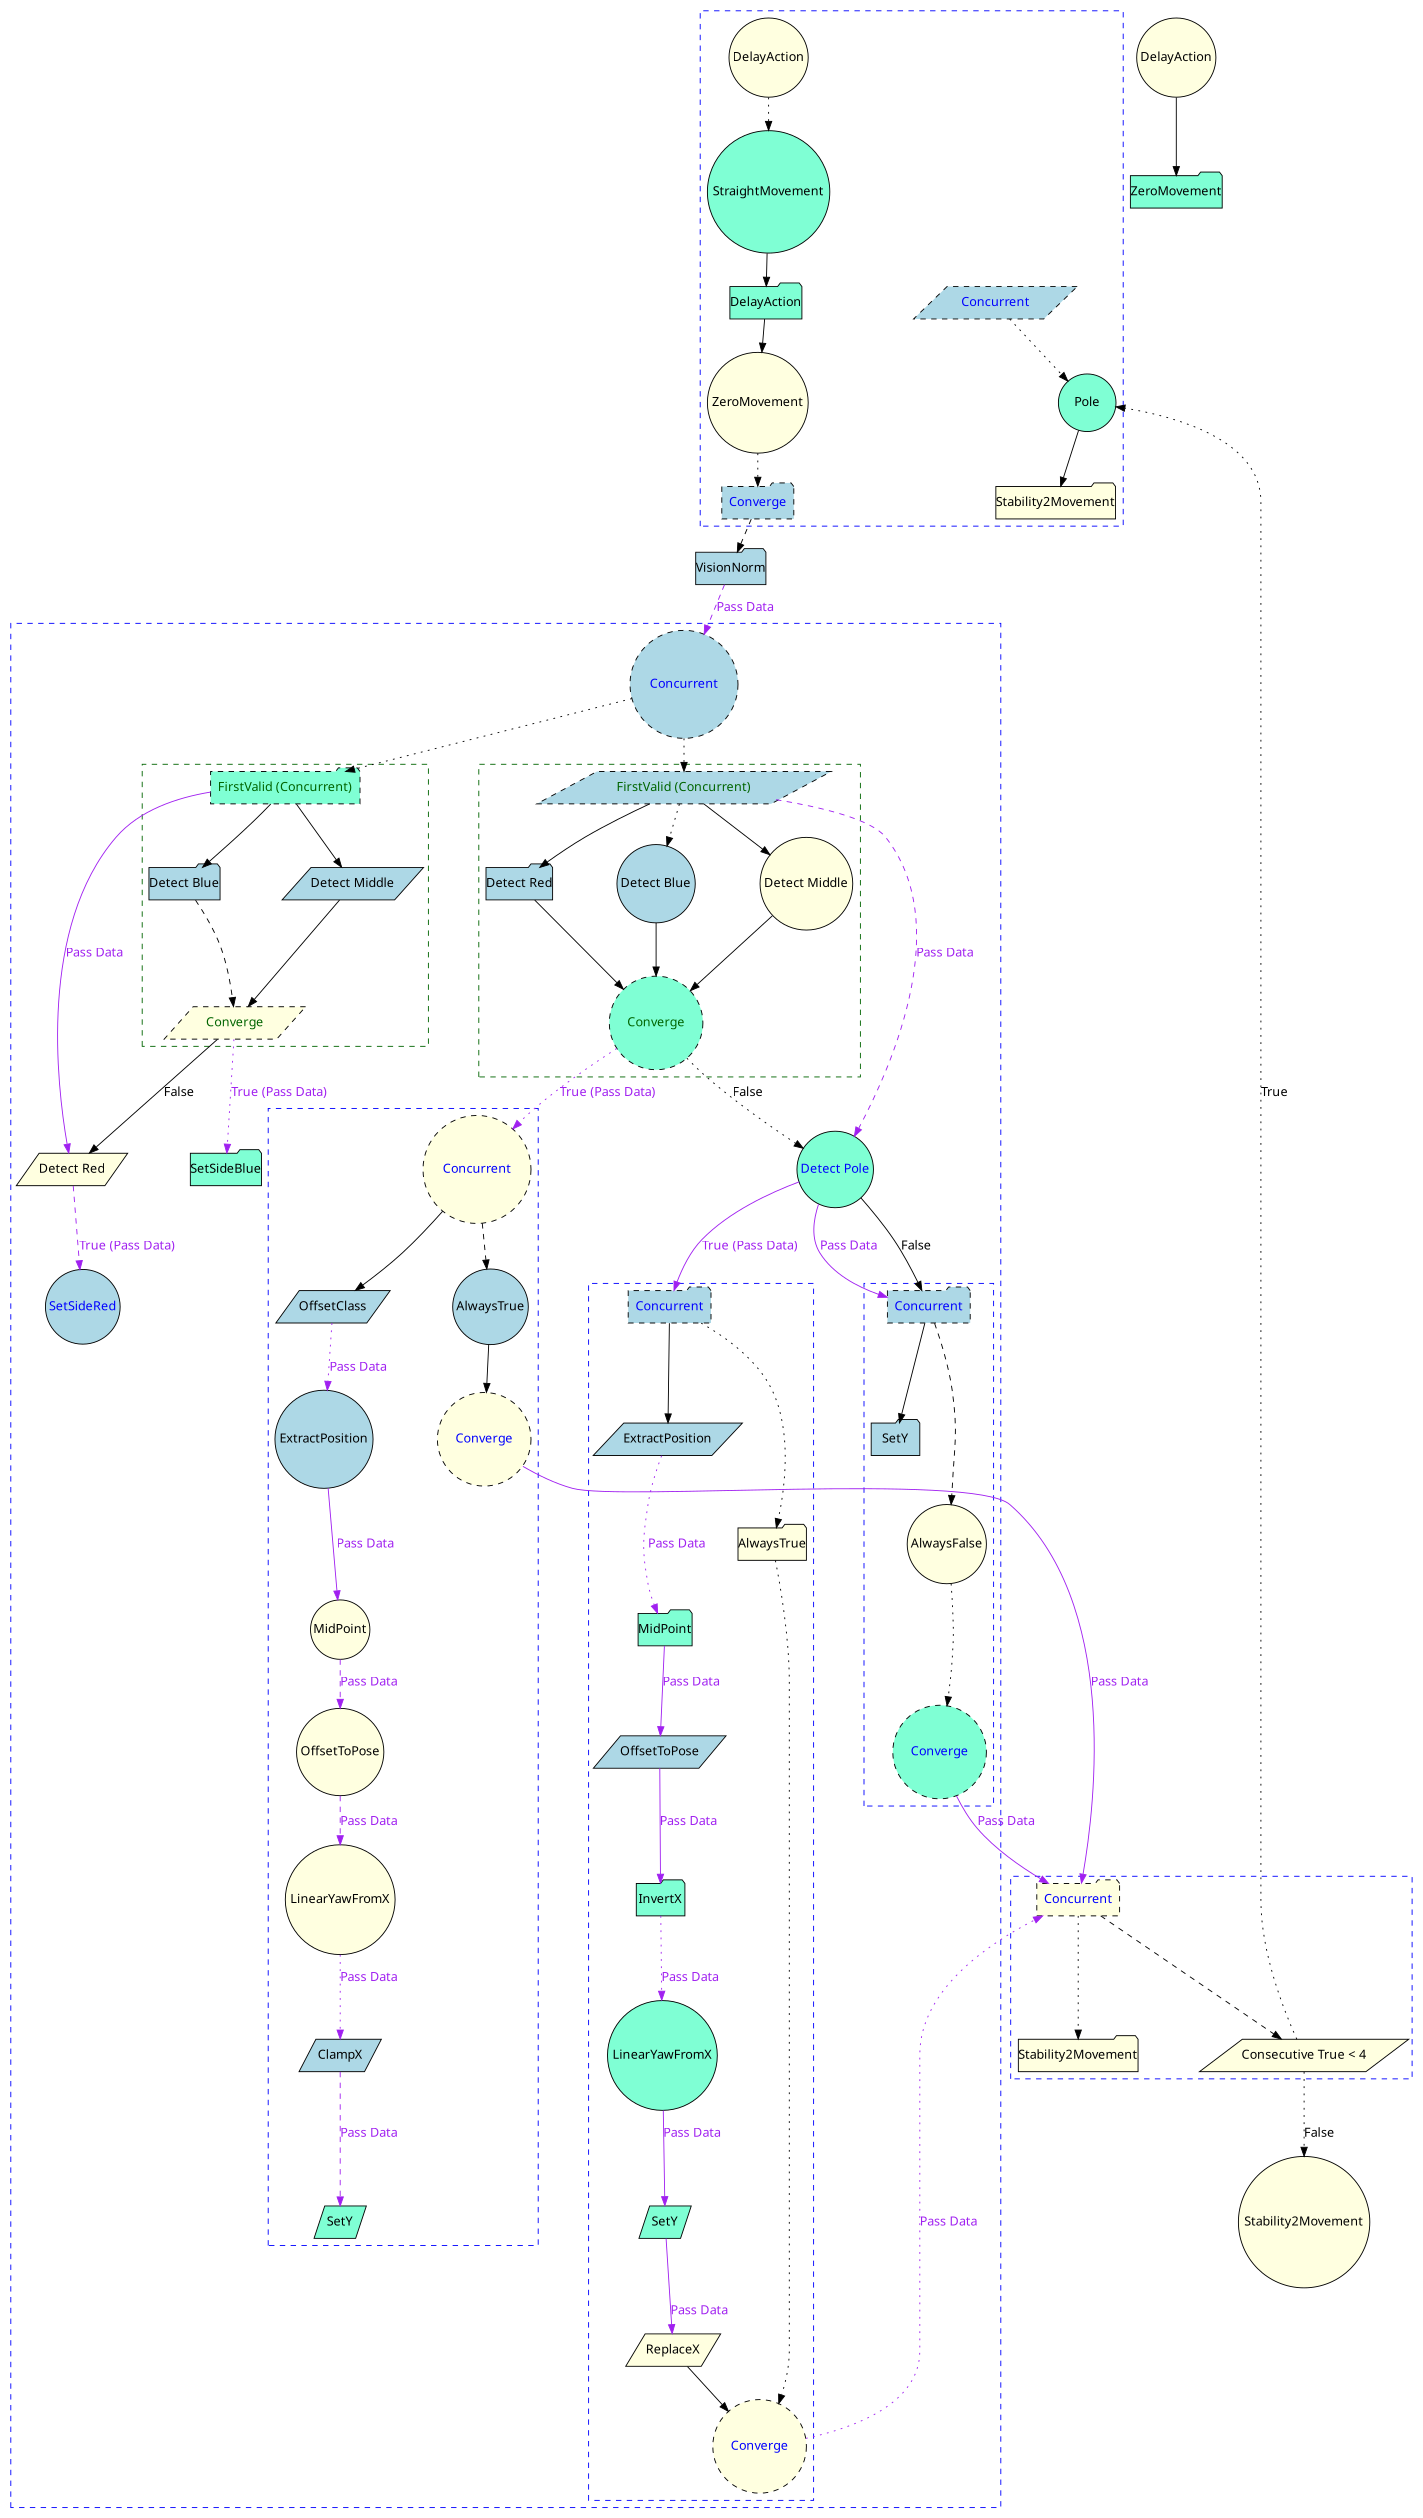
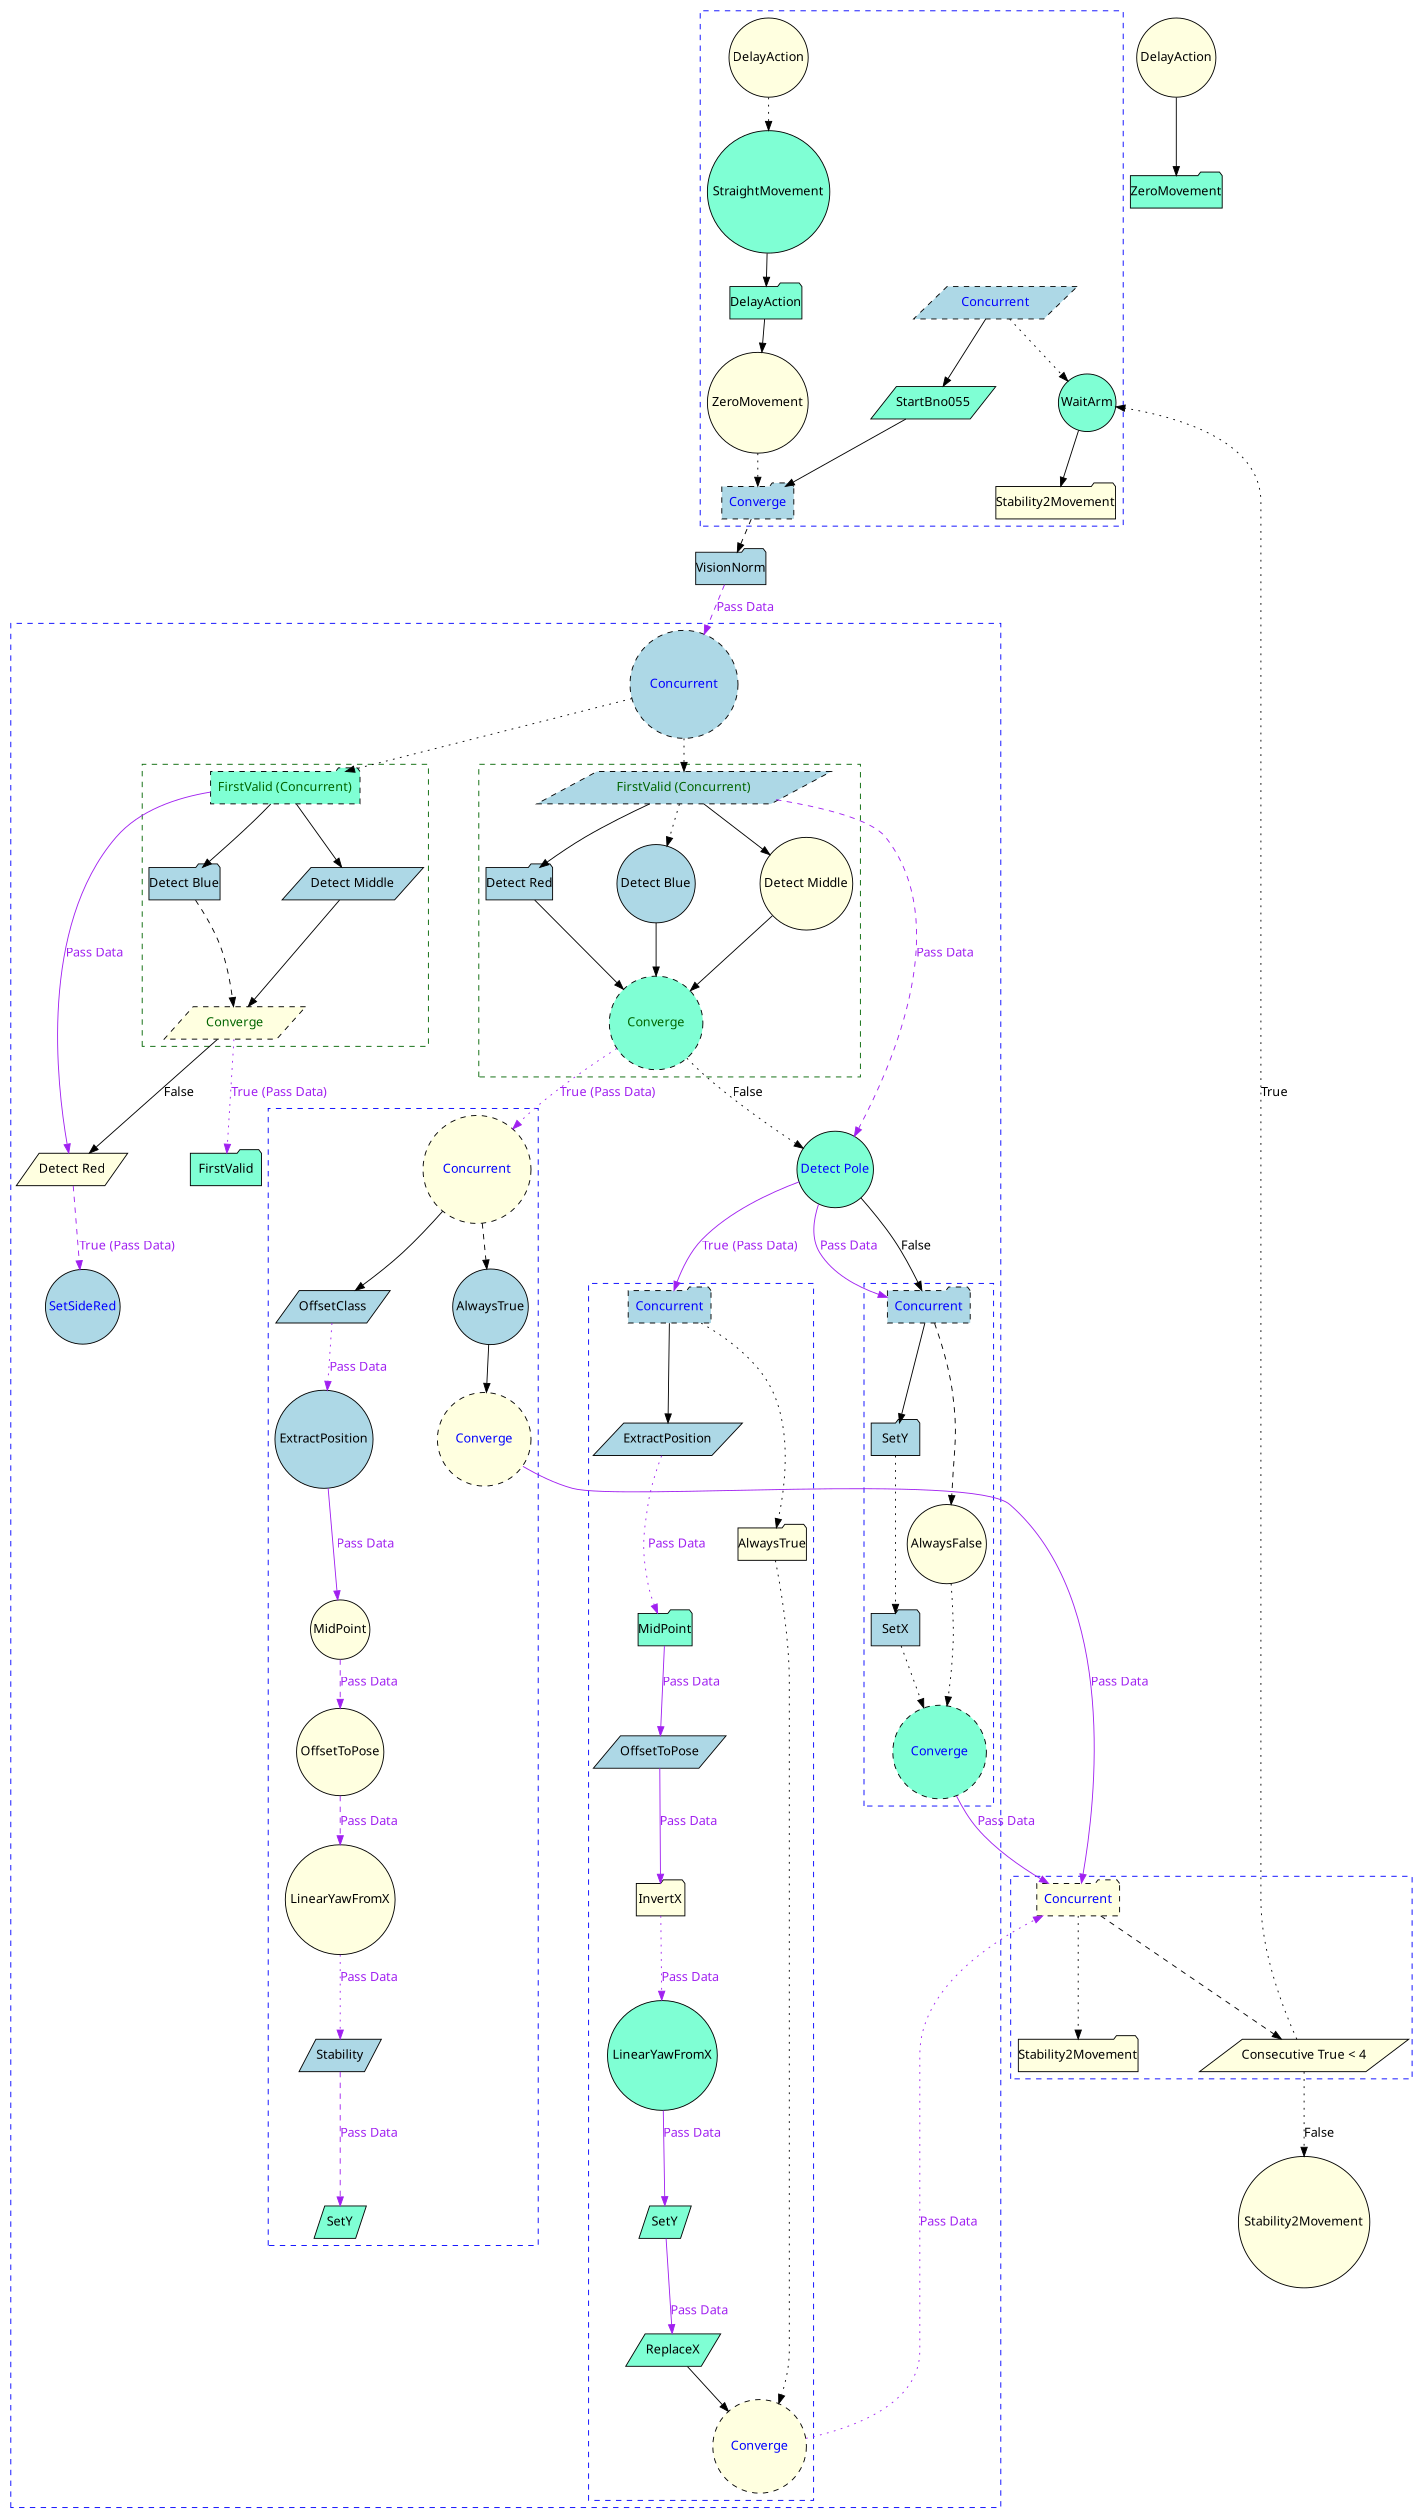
none -> (933, 403)
(1087, 403) -> (1087, 403)
(226, 1169) -> (226, 1169)
none -> (895, 1630)
(661, 1900) -> (661, 1900)
(340, 2055) -> (340, 2055)
(673, 2350) -> (673, 2350)
